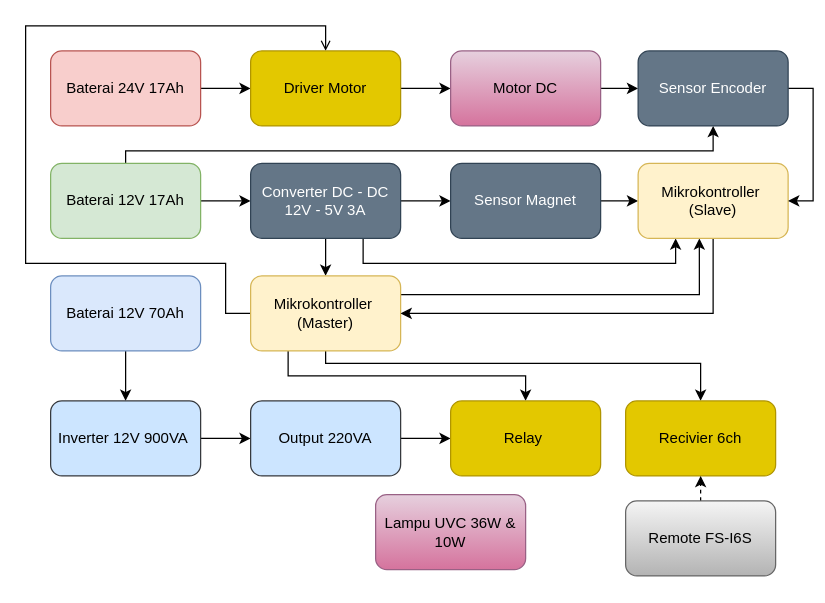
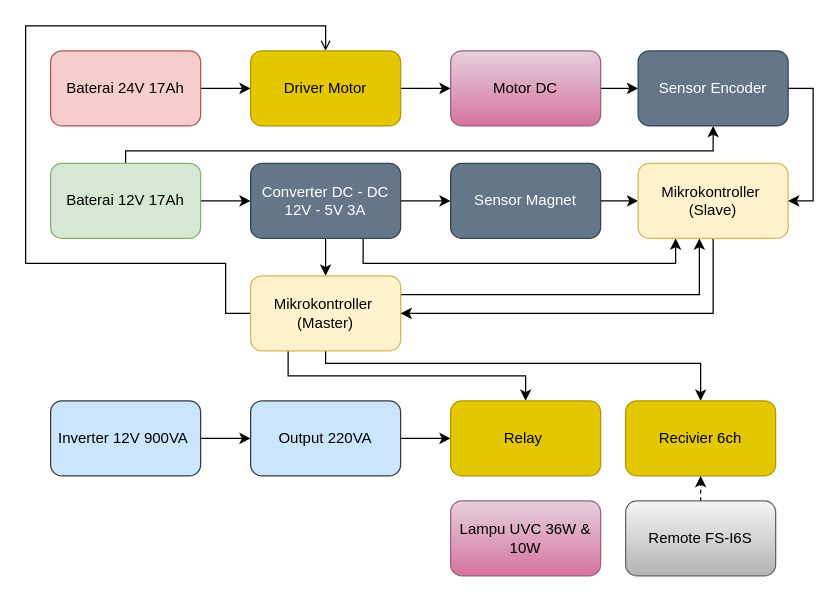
(126, 313) -> none
(126, 372) -> none
(451, 532) -> (526, 538)
